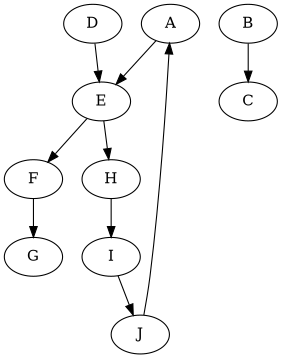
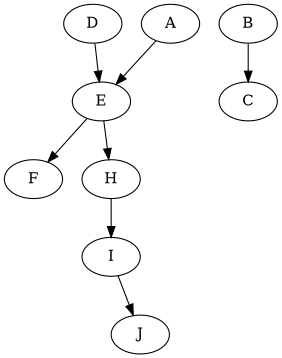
(160, 185) -> none
(33, 257) -> none
